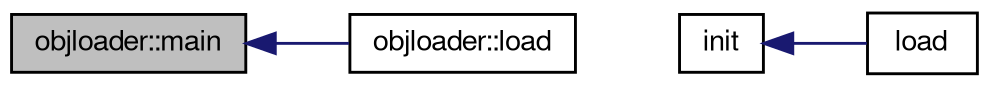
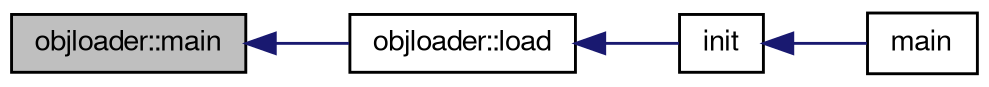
none -> (642, 43)
(922, 43) -> (922, 43)
